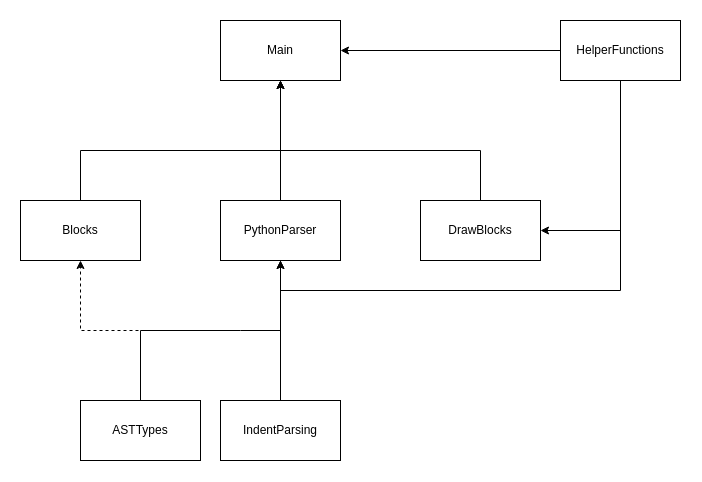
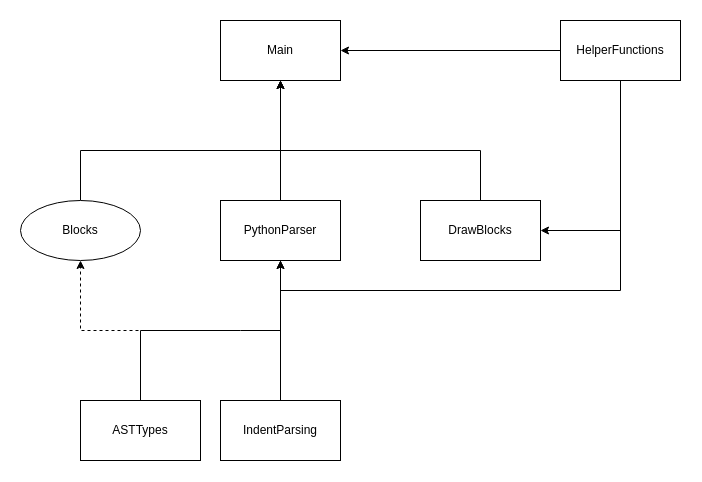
(81, 231) -> (81, 231)
